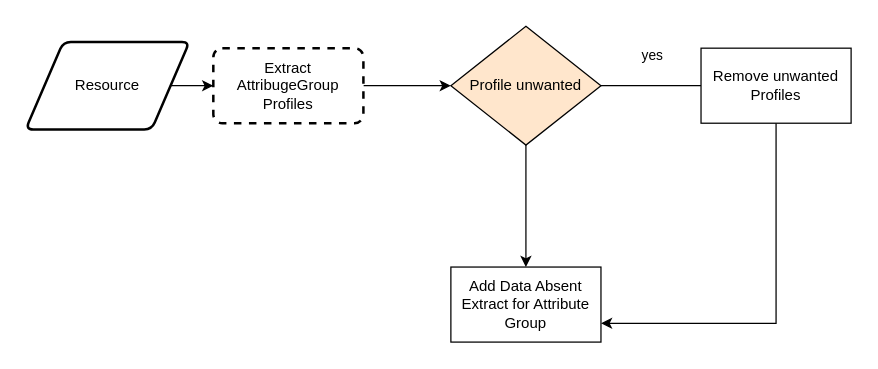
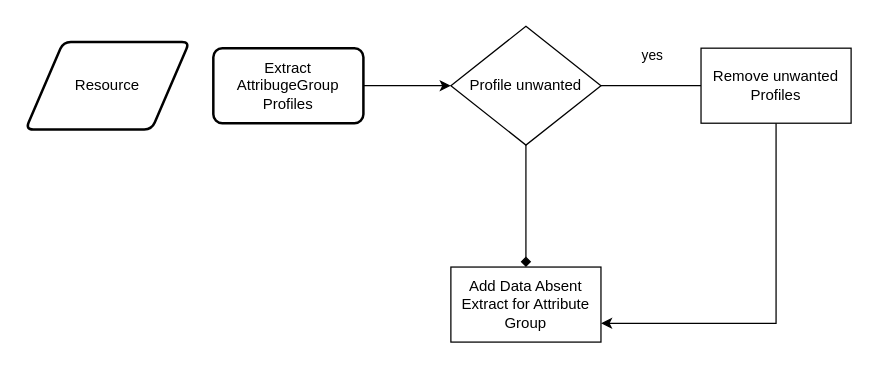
(213, 86) -> none
(288, 86) -> (288, 86)
(526, 86) -> (526, 86)
(526, 257) -> (526, 256)
